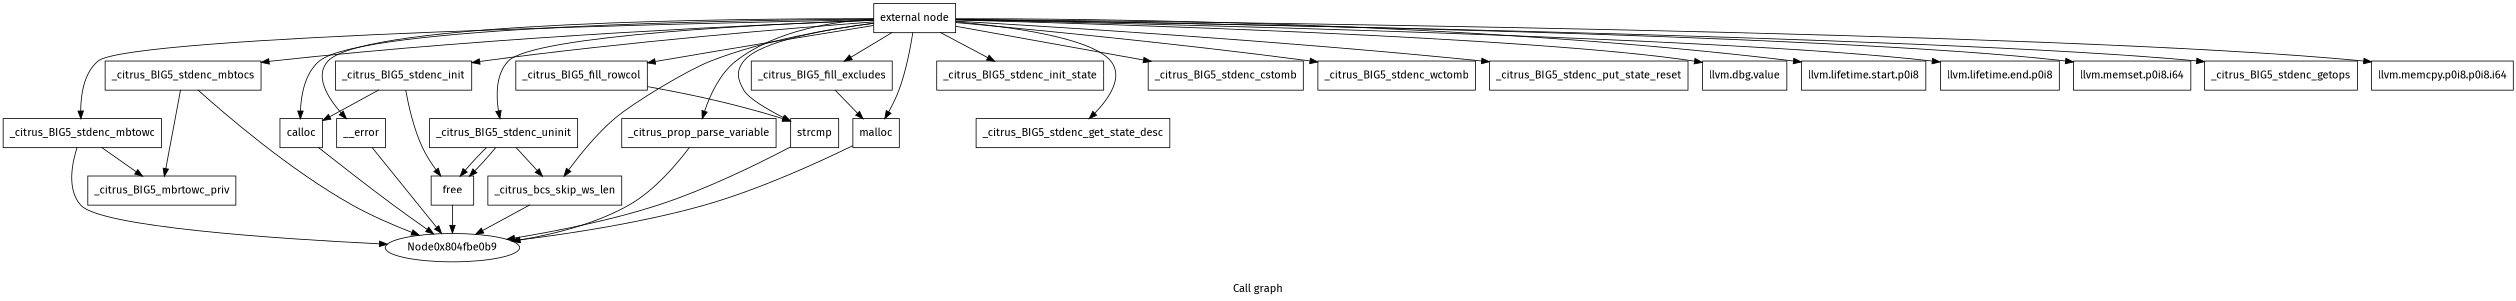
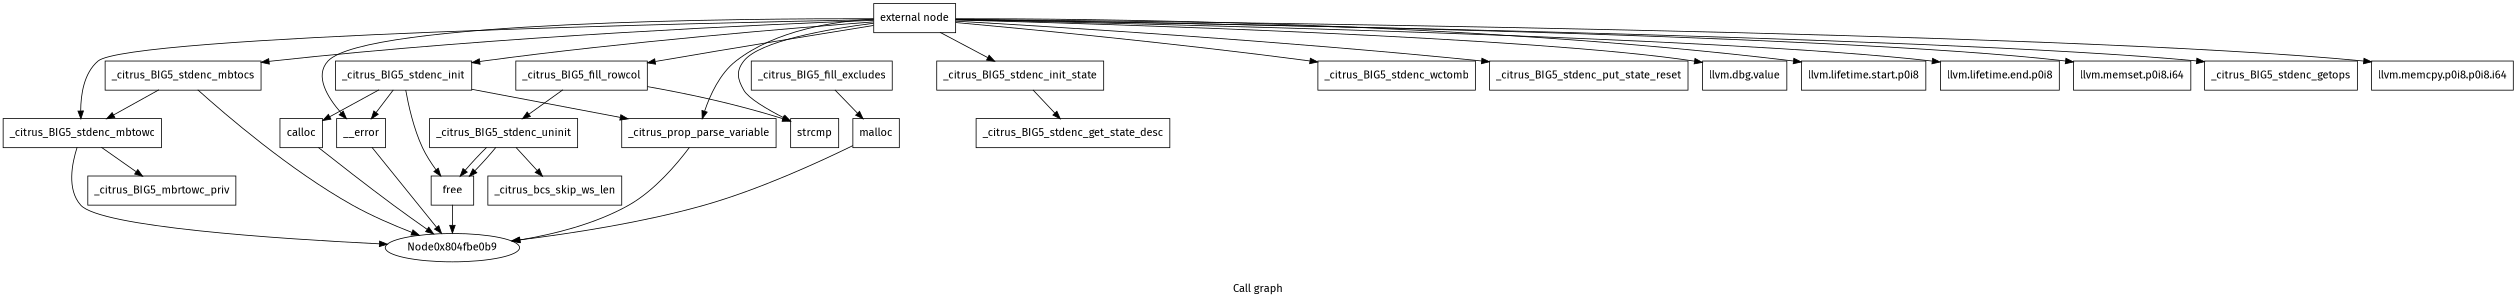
(567, 27) -> none
(600, 39) -> (550, 99)
(1065, 39) -> (1044, 101)
(872, 45) -> none
(705, 64) -> none
(904, 73) -> none
(1226, 76) -> none
none -> (385, 101)
none -> (553, 105)
(173, 129) -> (136, 102)
(657, 206) -> none
(506, 218) -> none
